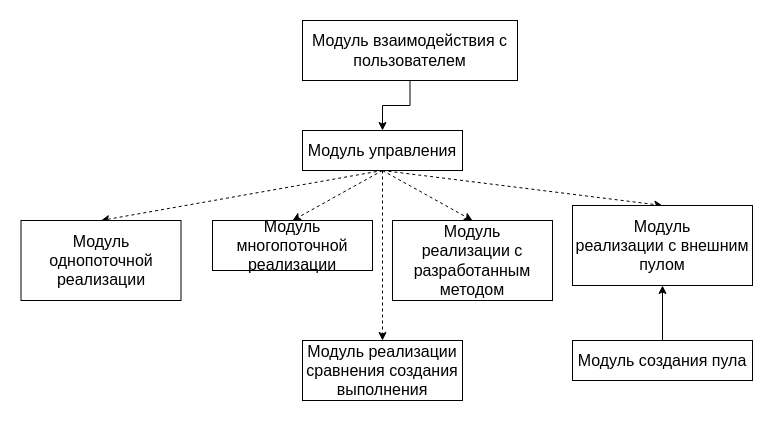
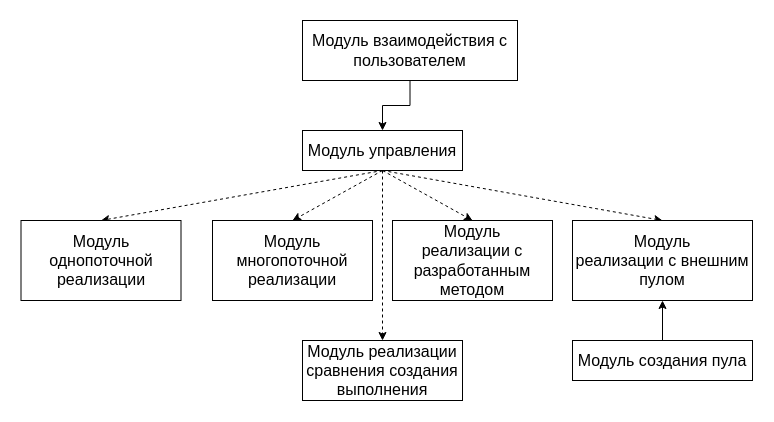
(293, 246) -> (293, 261)
(663, 246) -> (663, 261)
